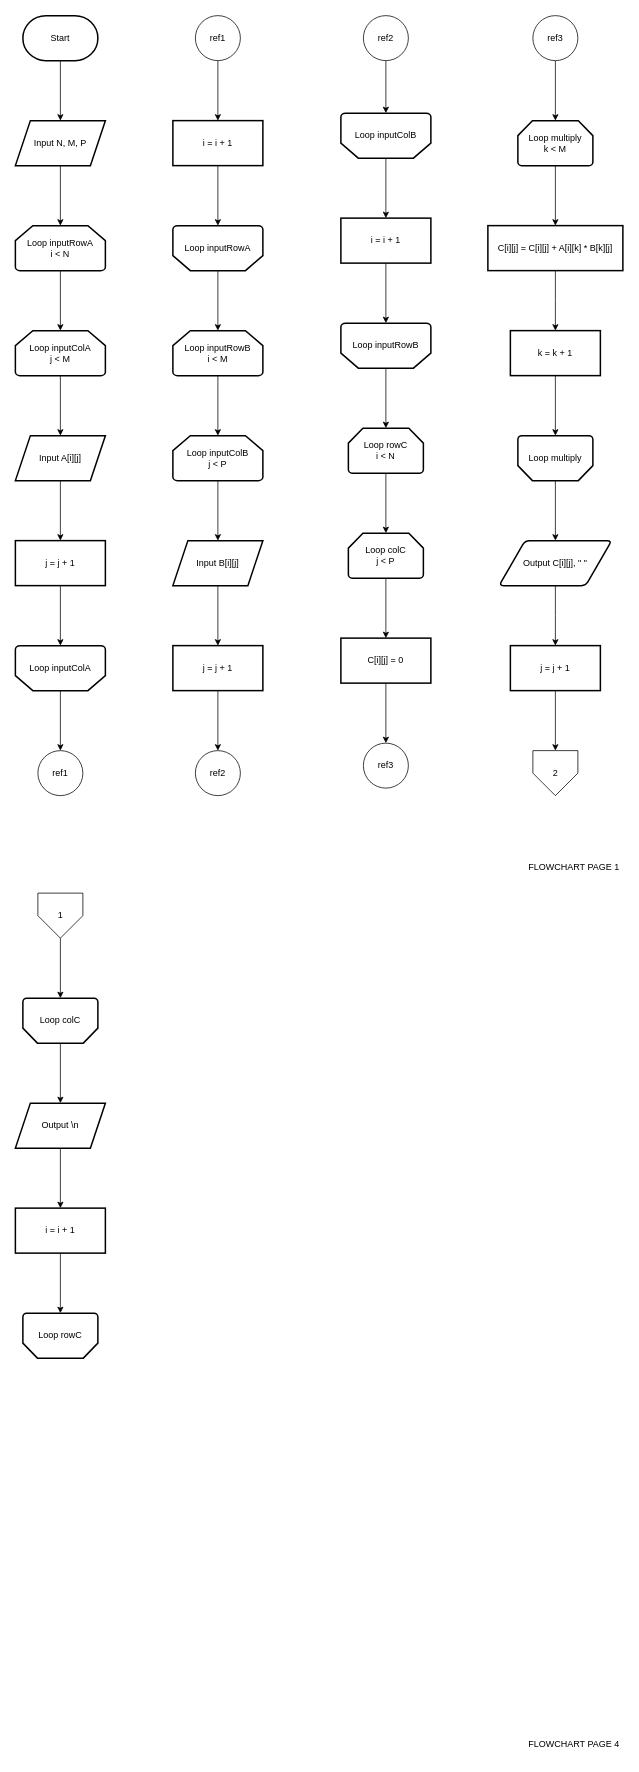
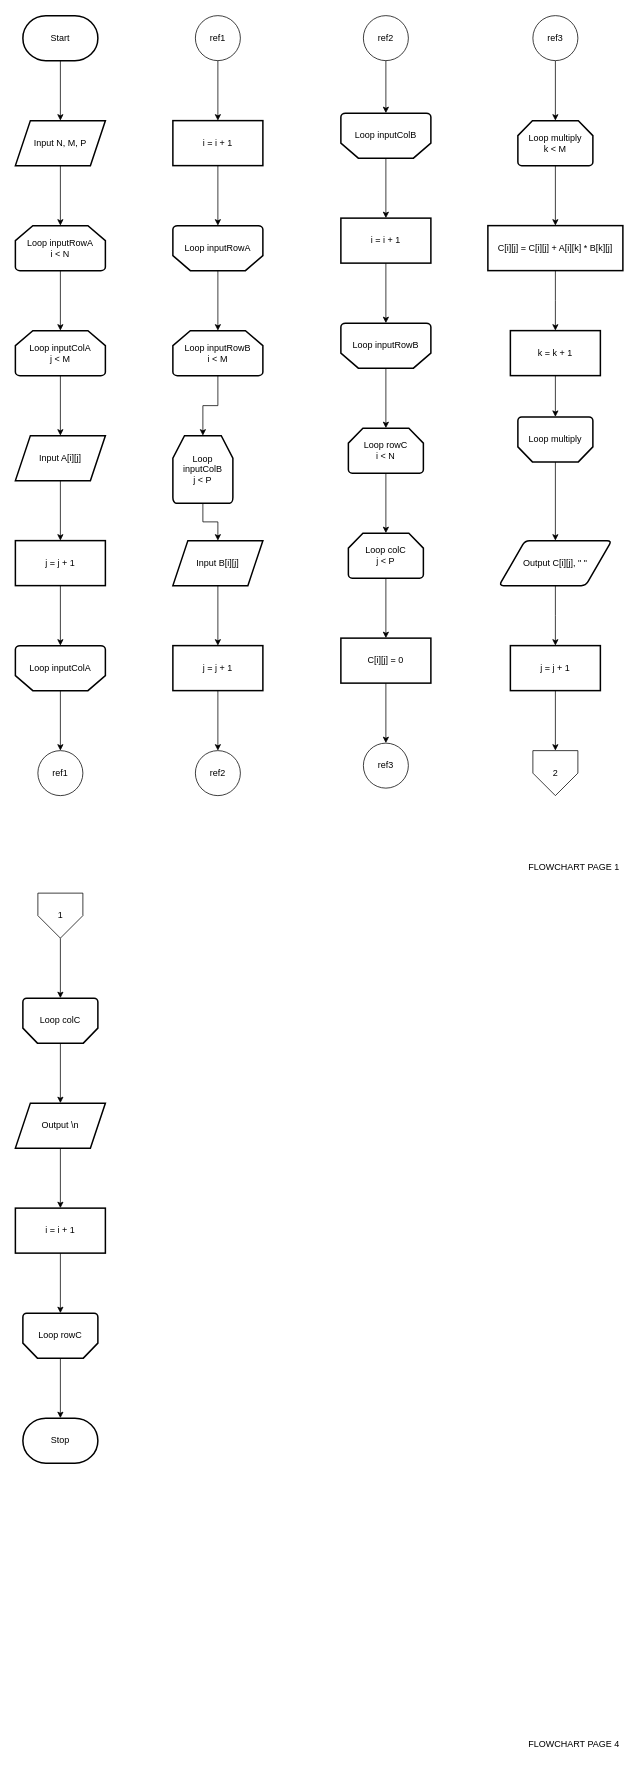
(218, 458) -> (203, 469)
(555, 458) -> (555, 439)
none -> (60, 1385)
none -> (60, 1440)
